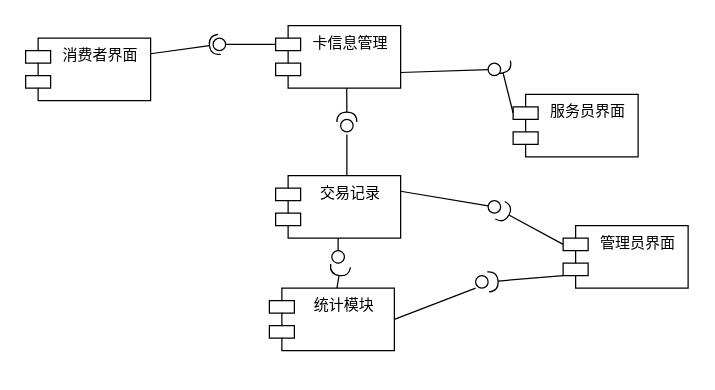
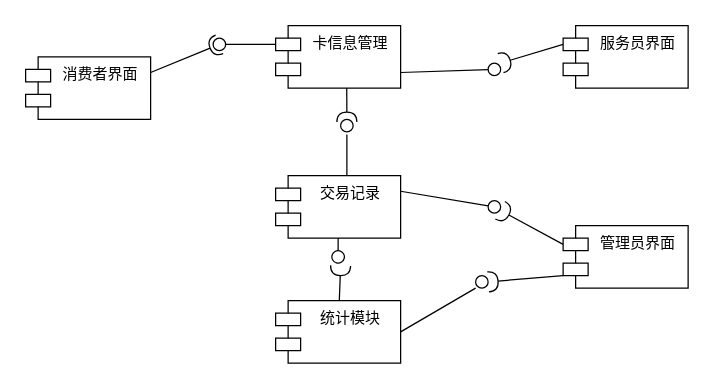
(88, 69) -> (88, 88)
(576, 126) -> (626, 57)
(332, 319) -> (338, 332)
